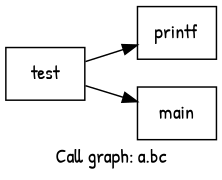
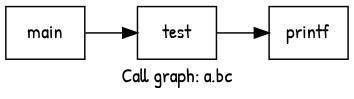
(104, 91) -> (104, 33)
